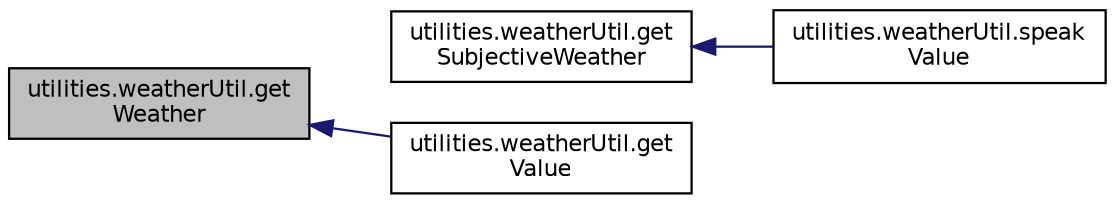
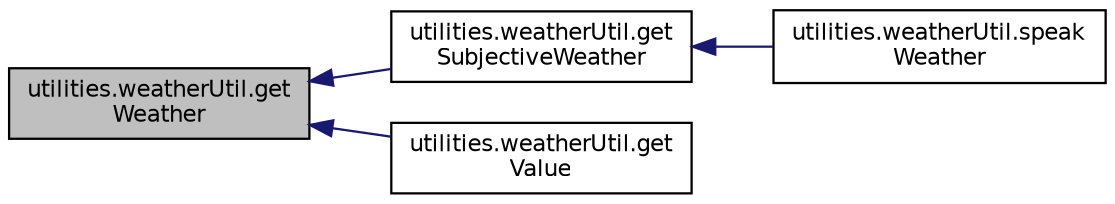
(940, 47) -> (940, 47)
none -> (362, 73)
